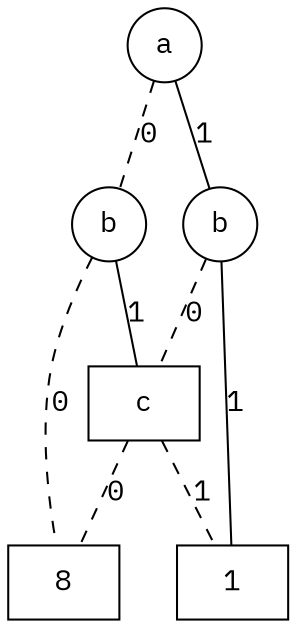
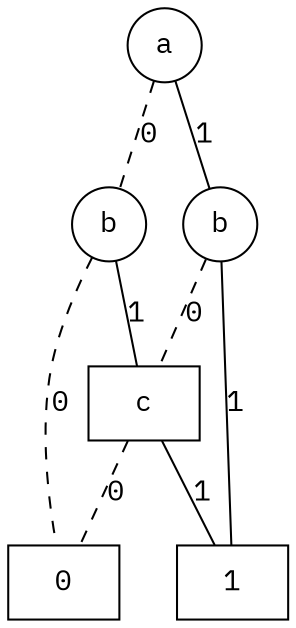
(188, 493) -> (188, 493)
(64, 583) -> (64, 583)
